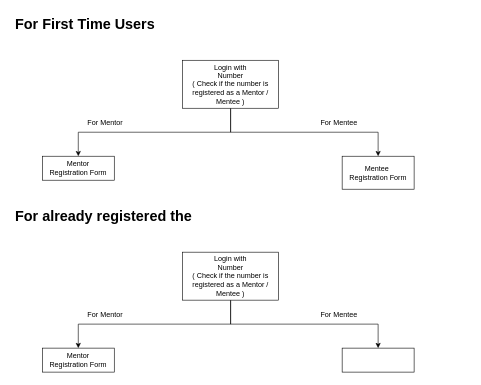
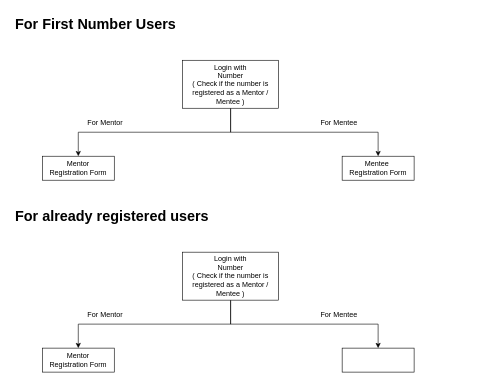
(51, 11) -> (56, 11)
(378, 173) -> (378, 168)
(63, 203) -> (67, 203)
